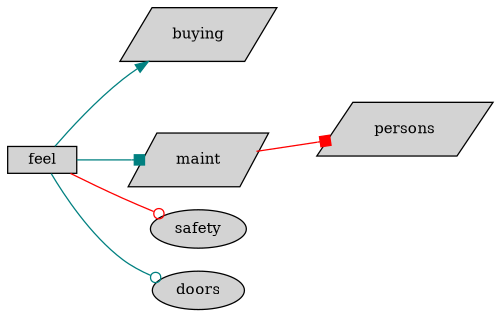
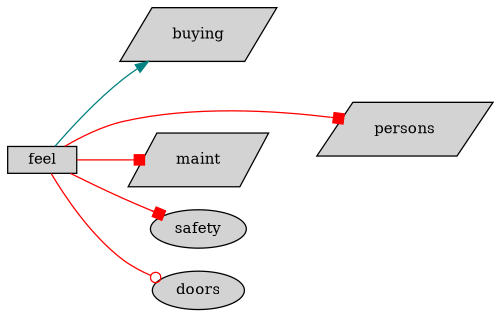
(287, 147) -> (195, 112)
(104, 160) -> (104, 160)
(112, 193) -> (112, 193)
(94, 232) -> (94, 232)
